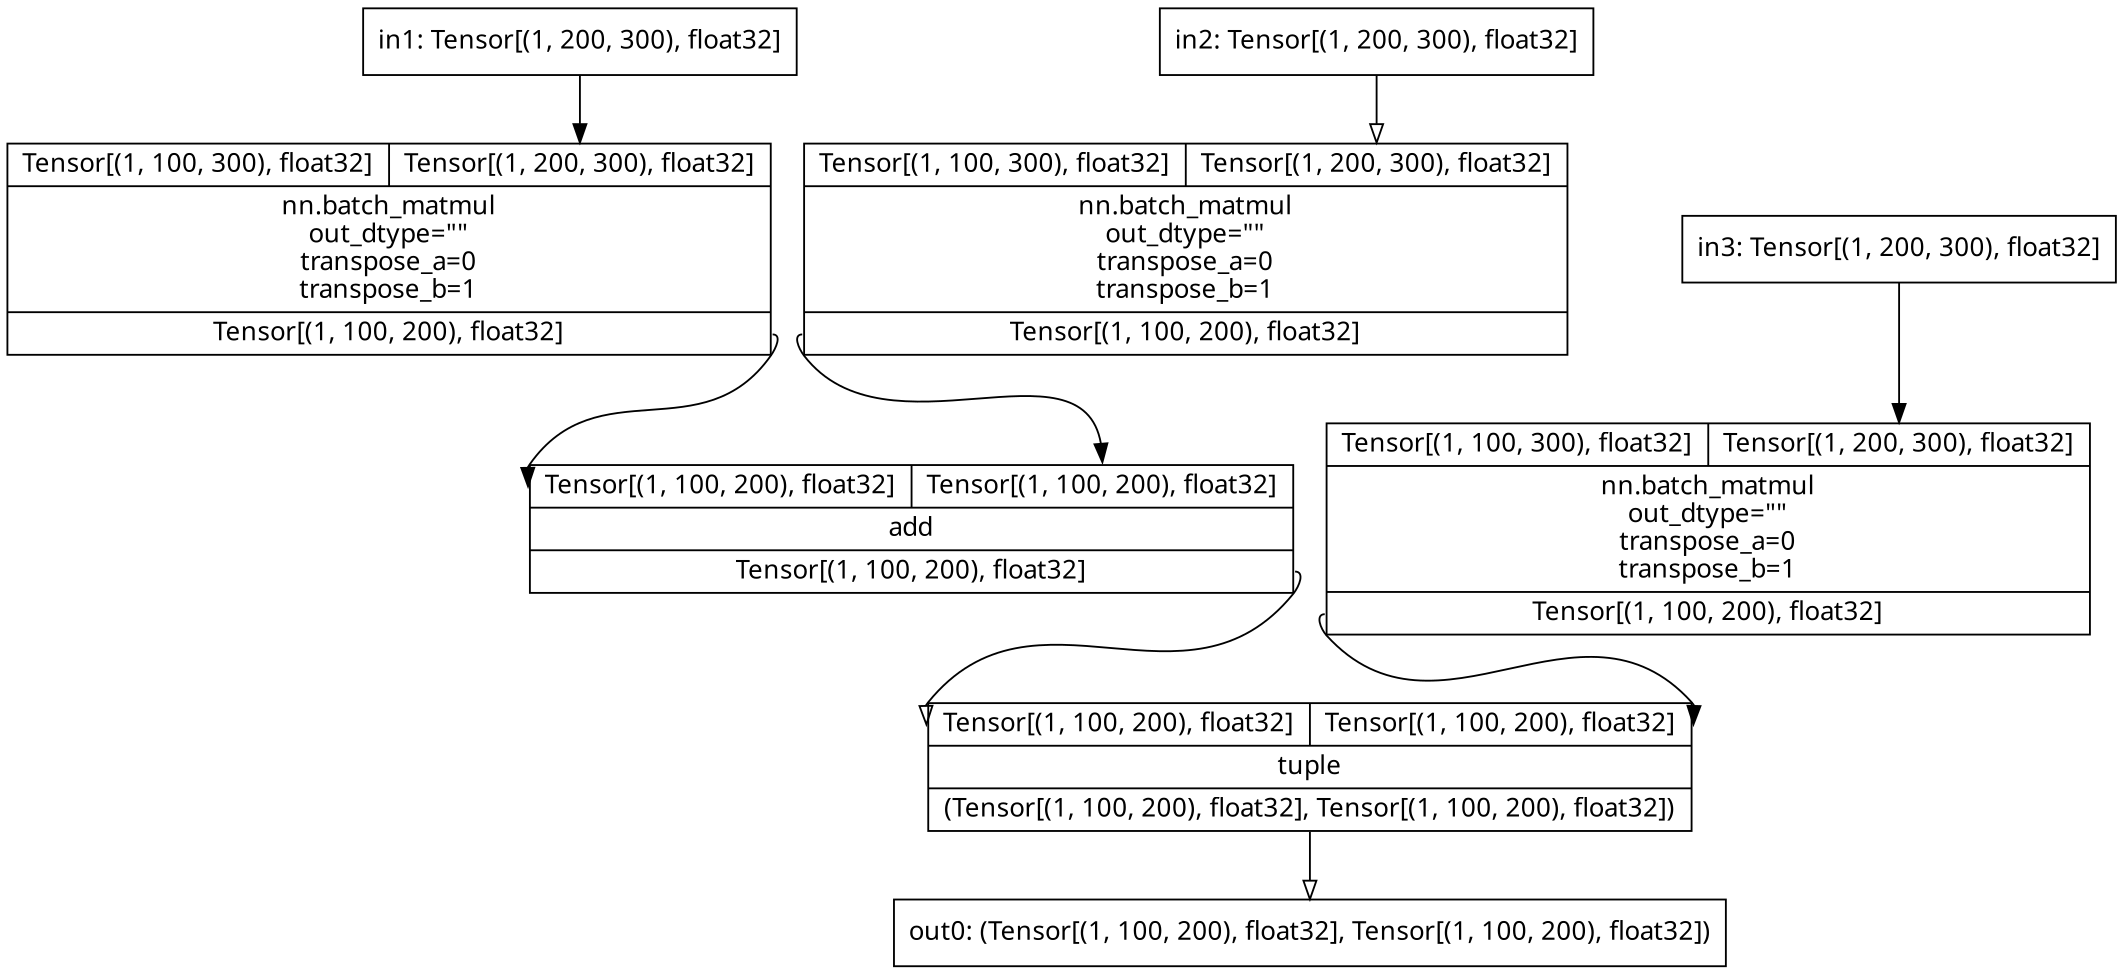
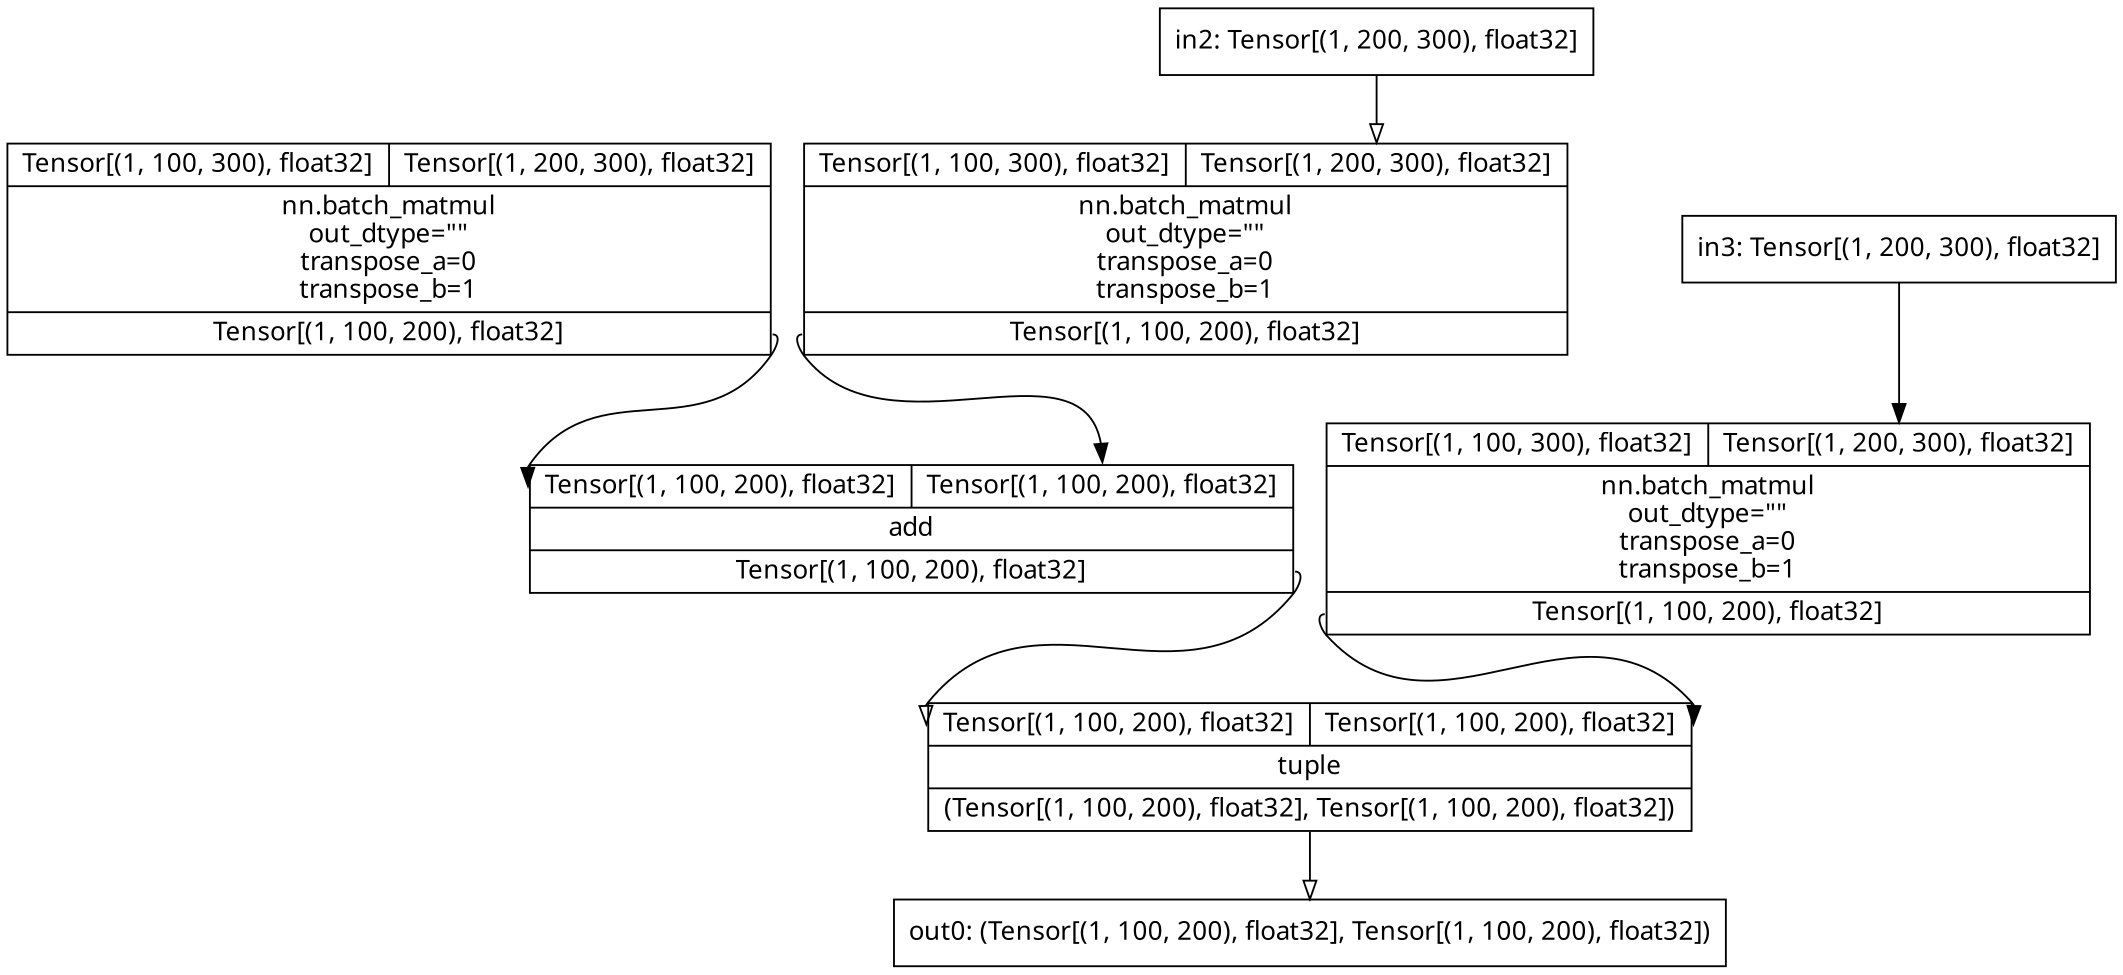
(580, 42) -> none
